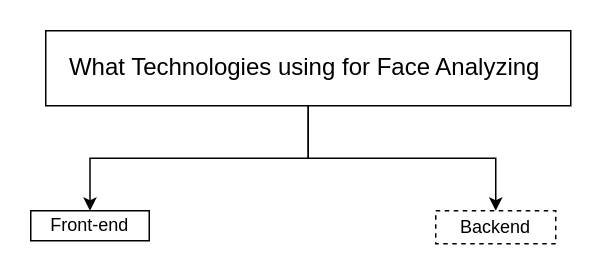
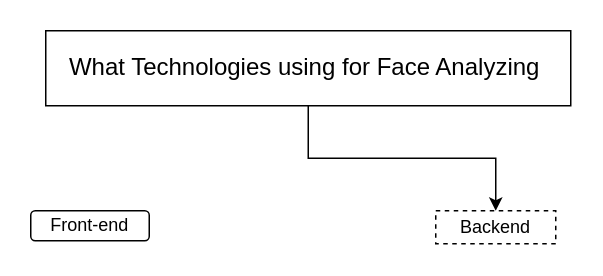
(177, 158) -> none
(90, 226) -> (90, 226)
